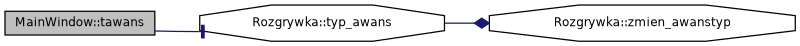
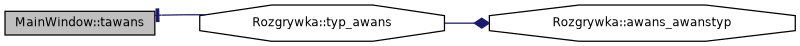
(642, 23) -> (642, 23)
(177, 31) -> (183, 15)
